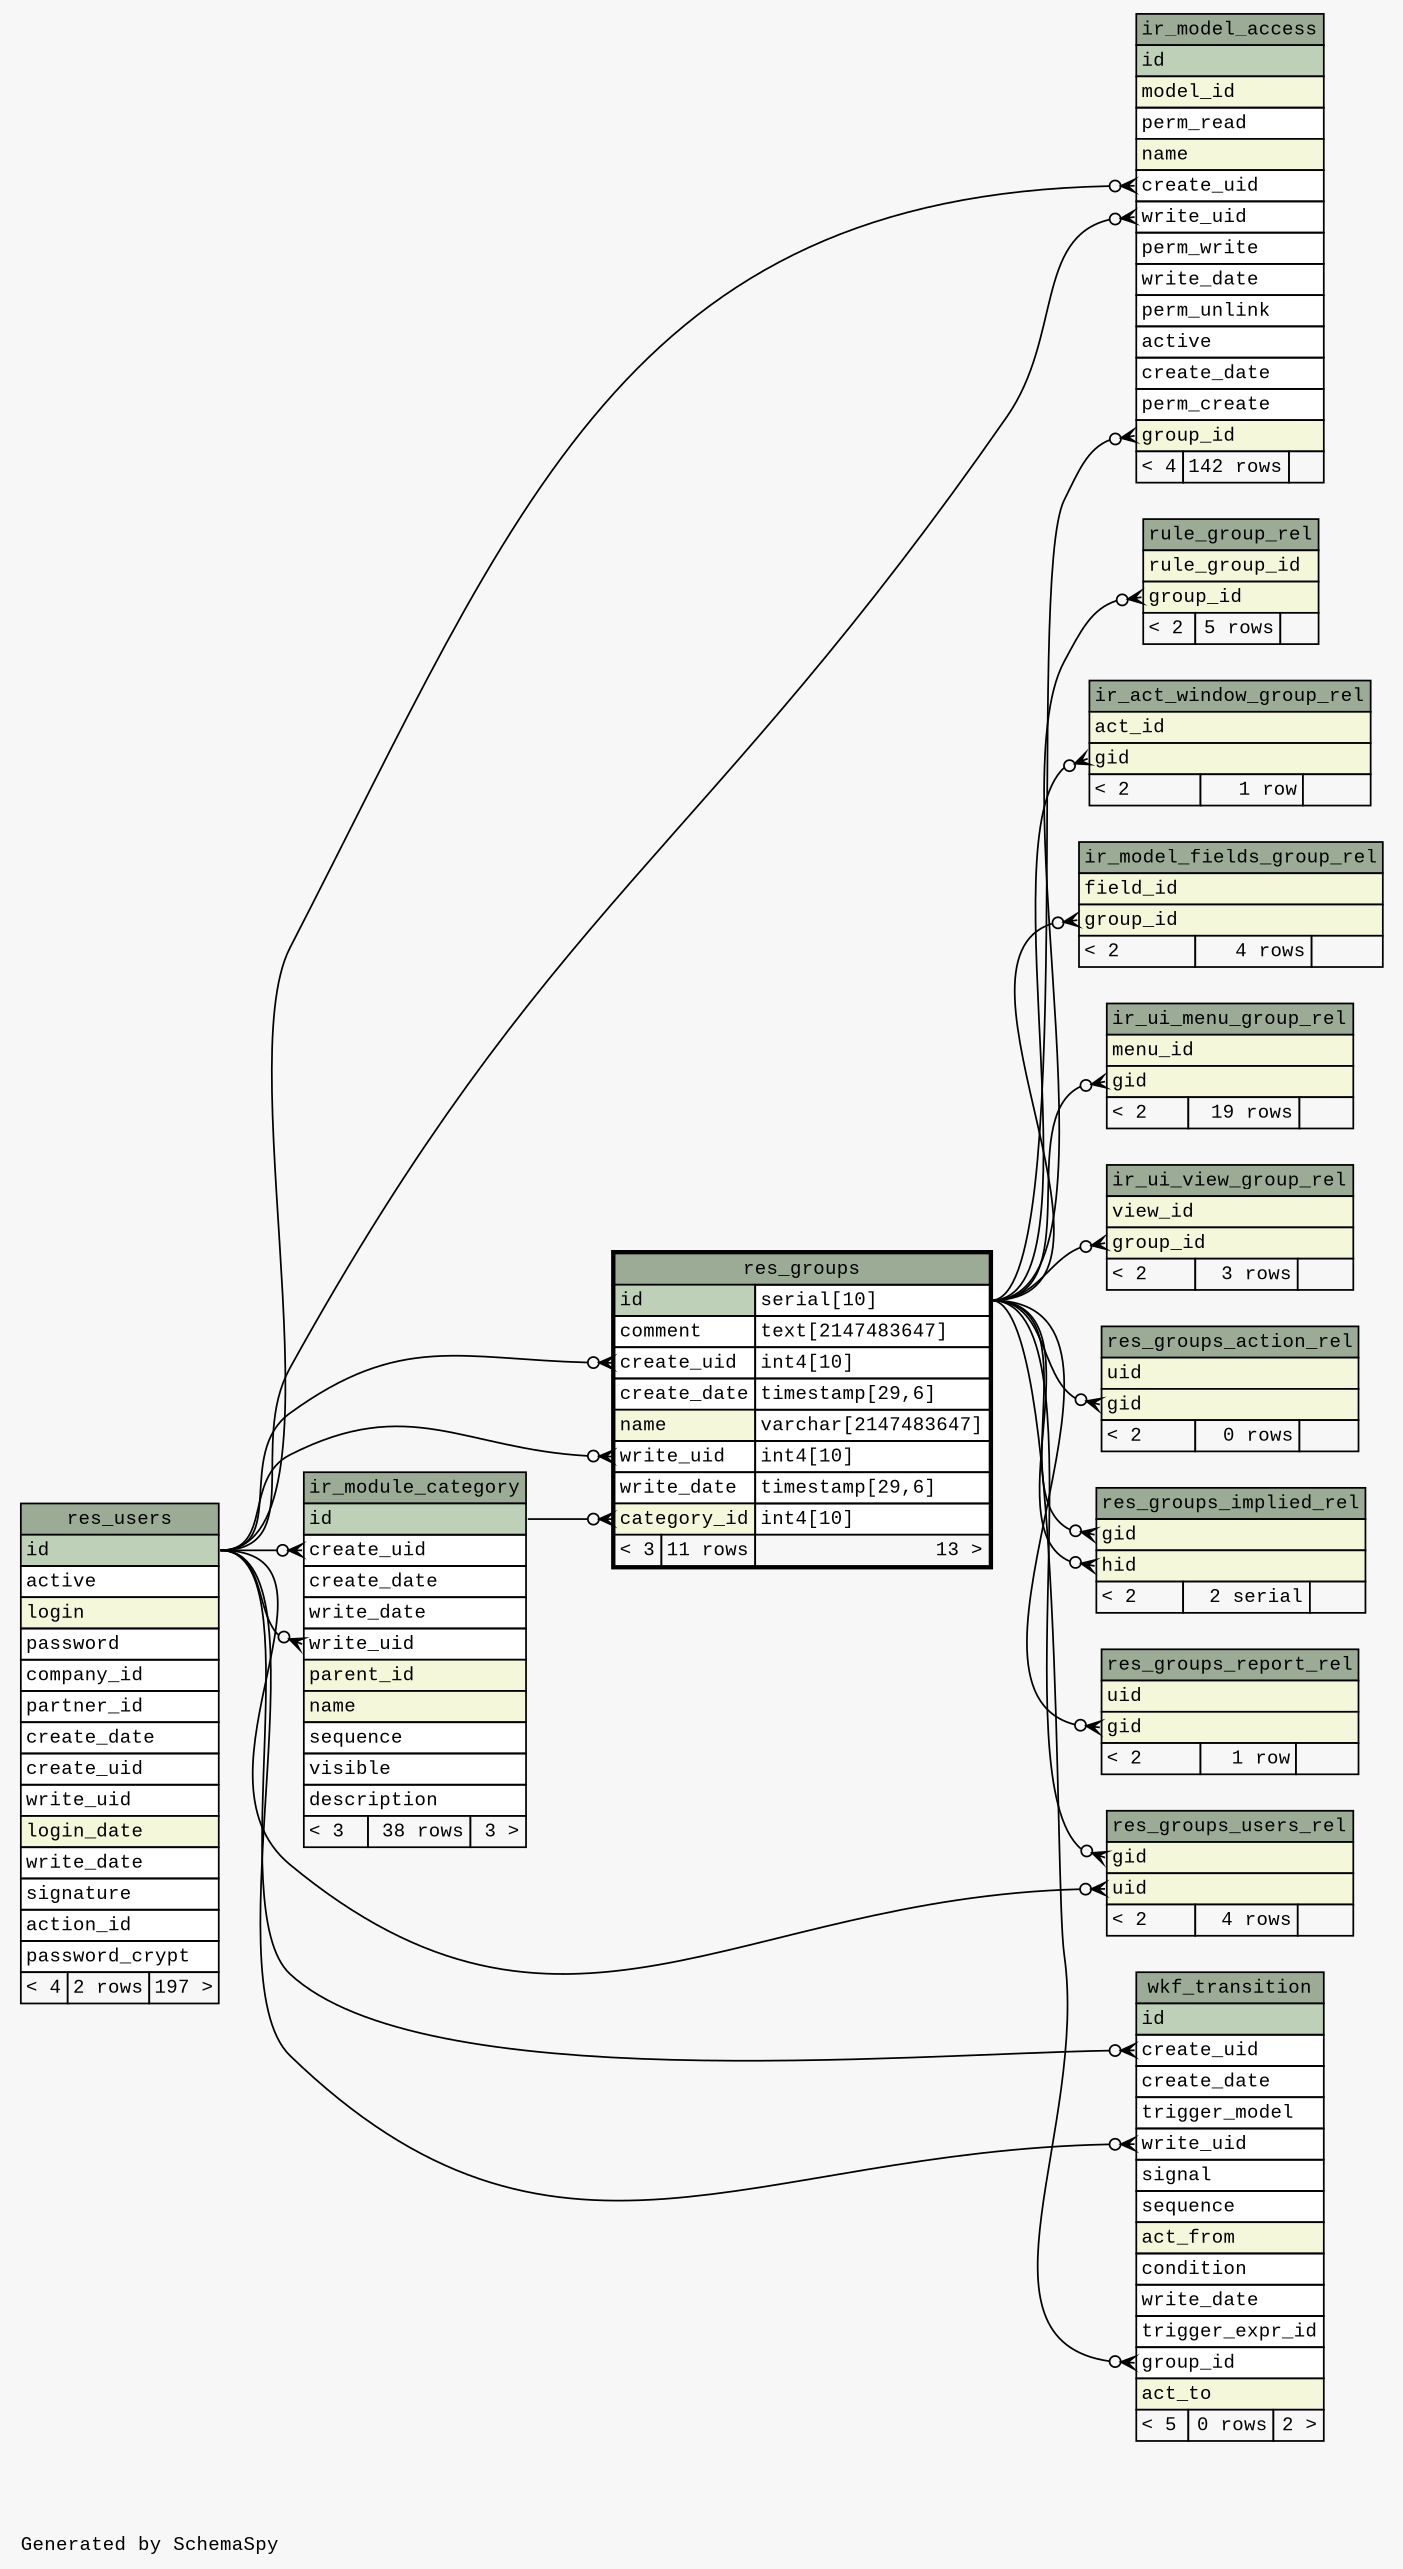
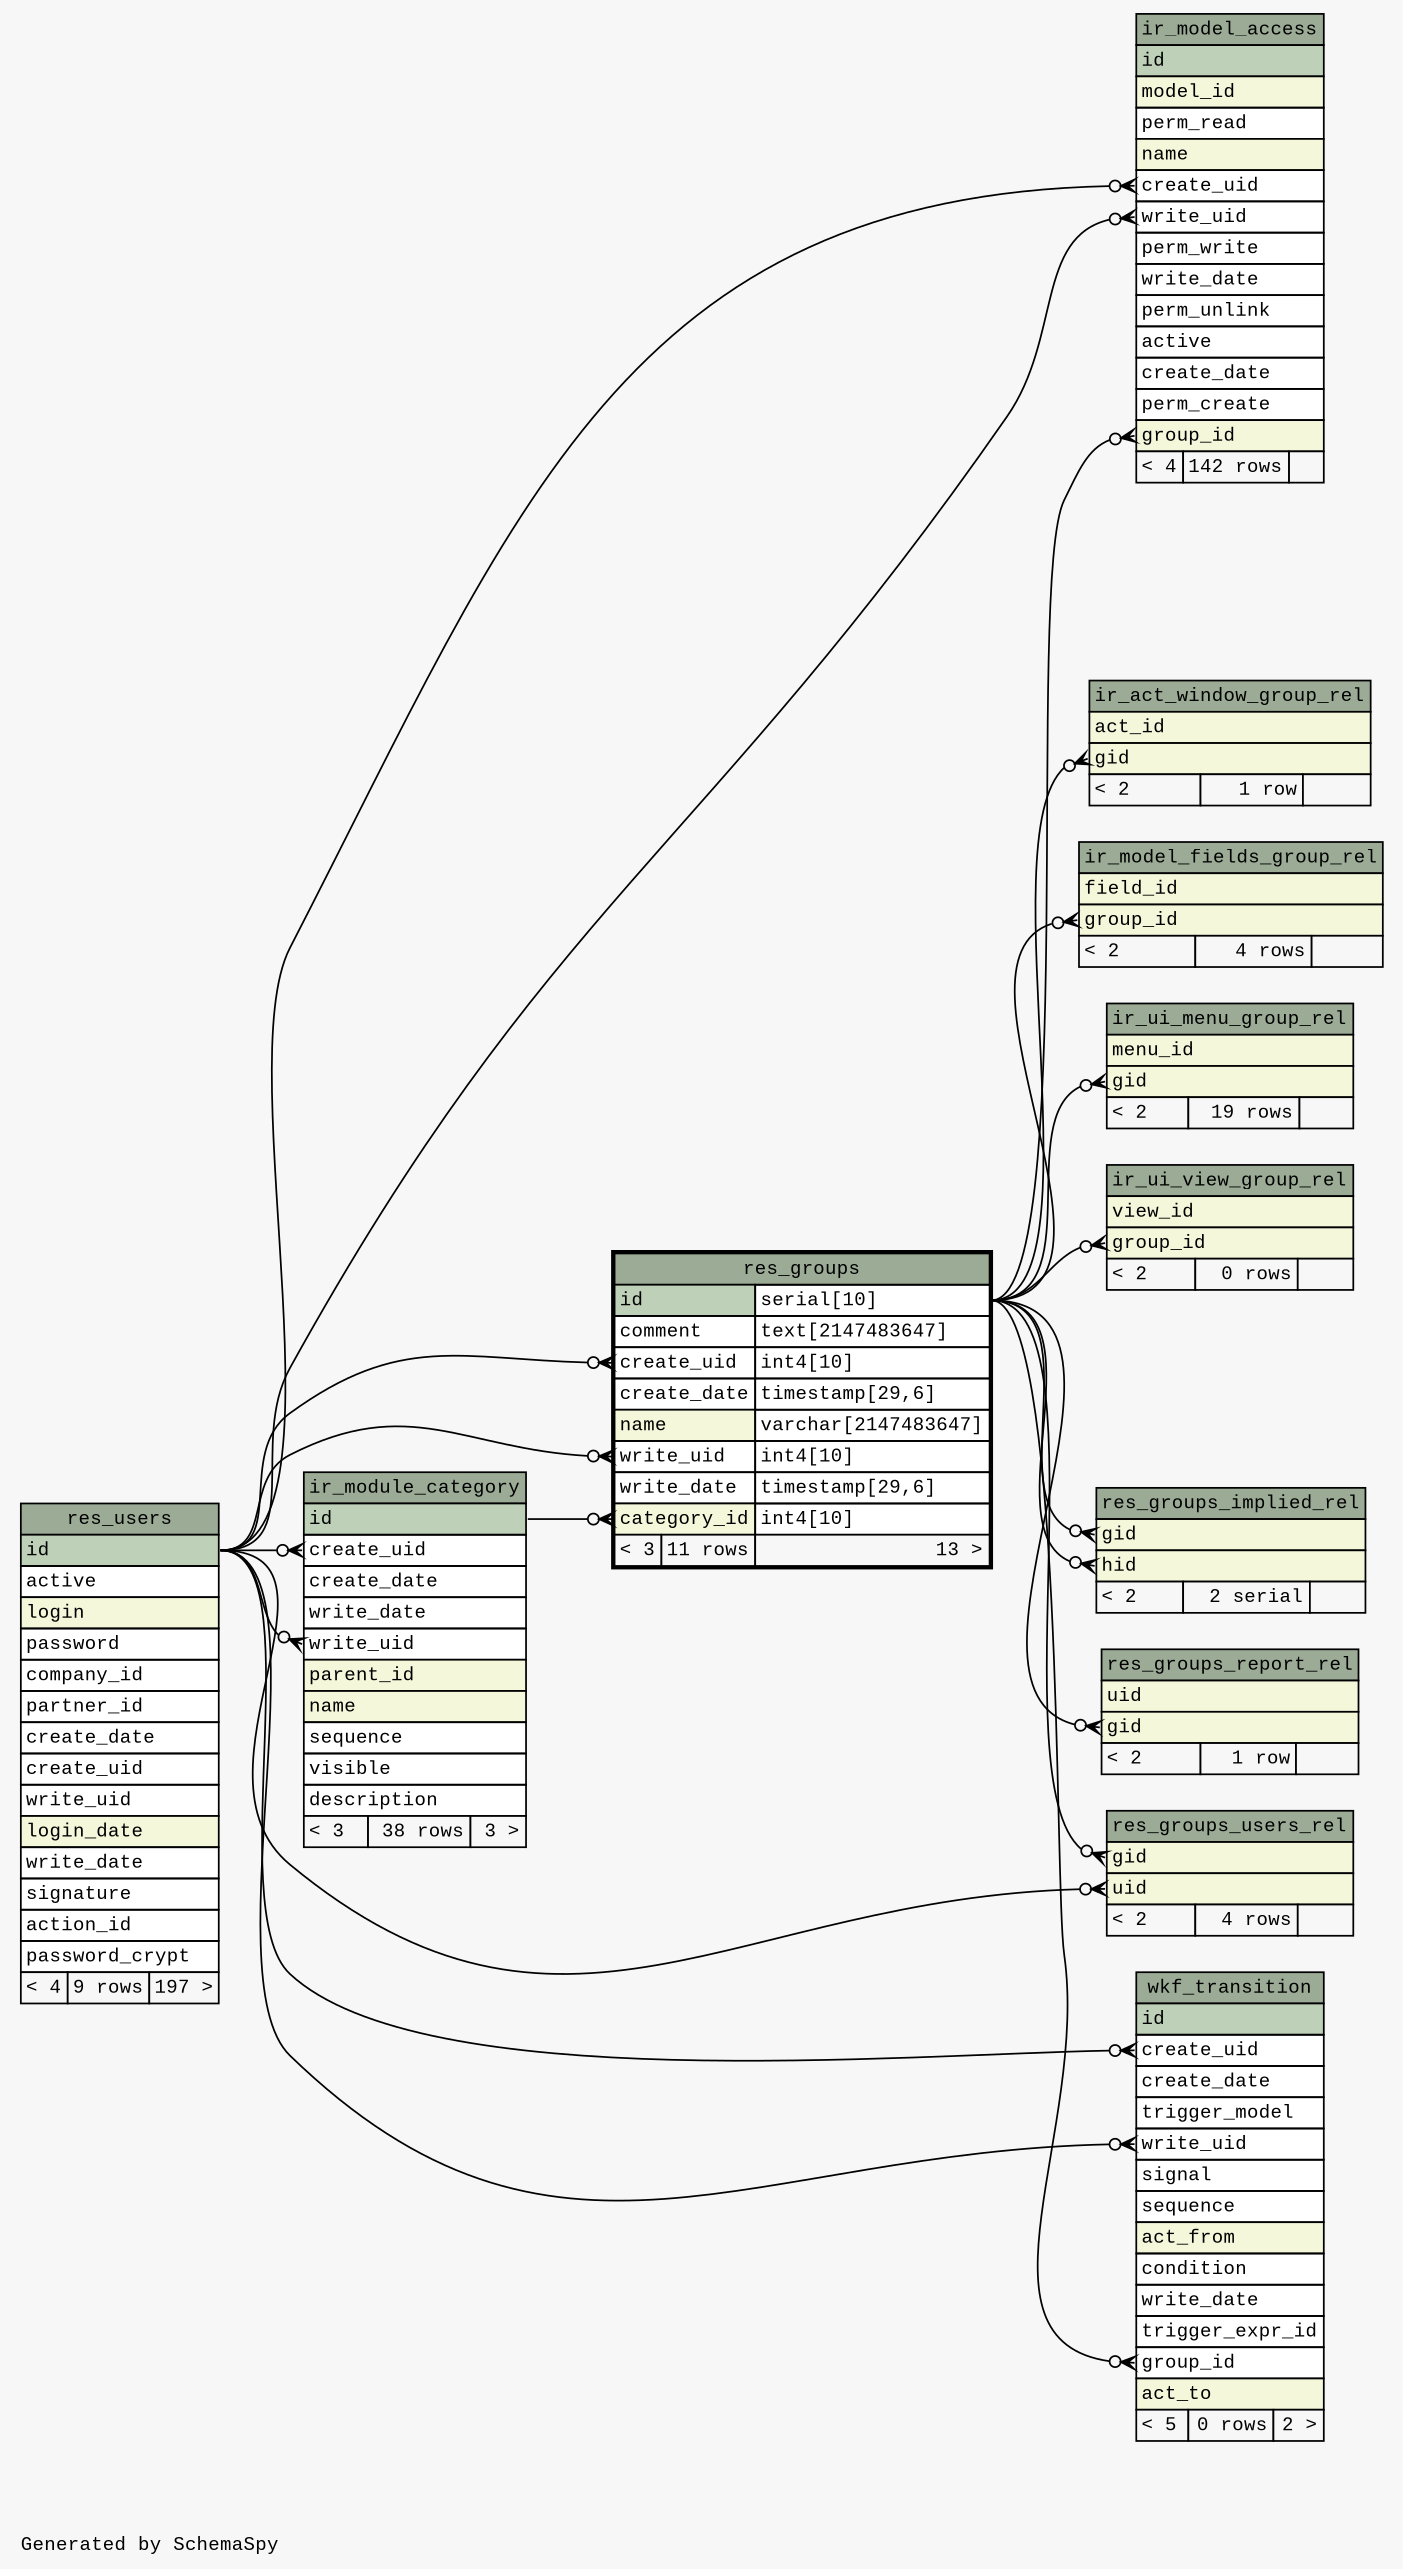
(1230, 582) -> none
(1257, 1273) -> (1257, 1273)
(1230, 1389) -> none
(109, 1987) -> (109, 1987)
